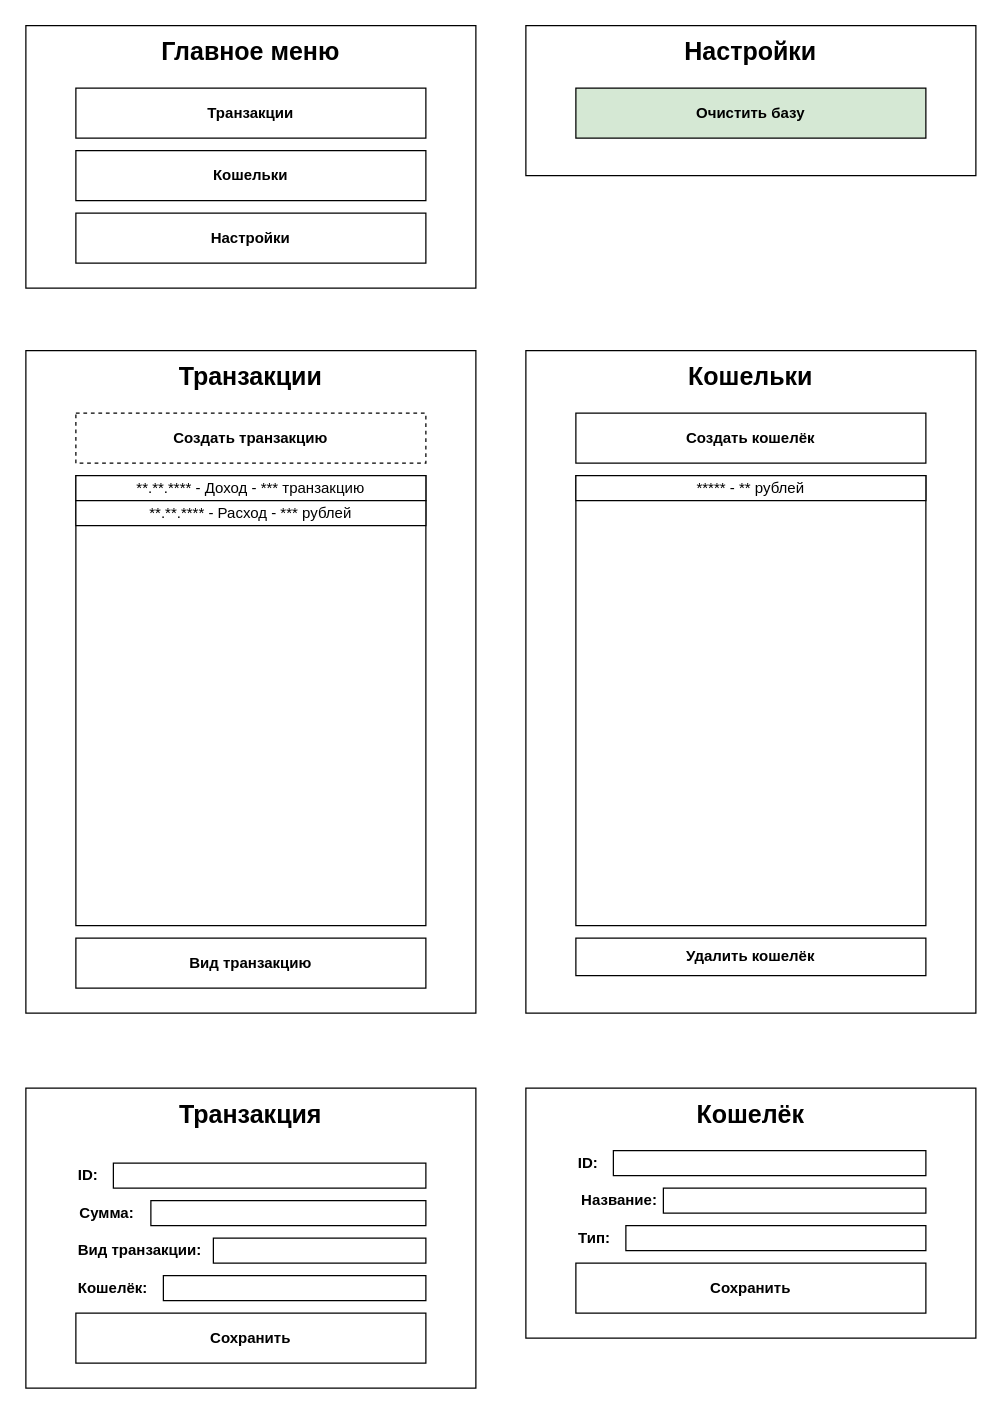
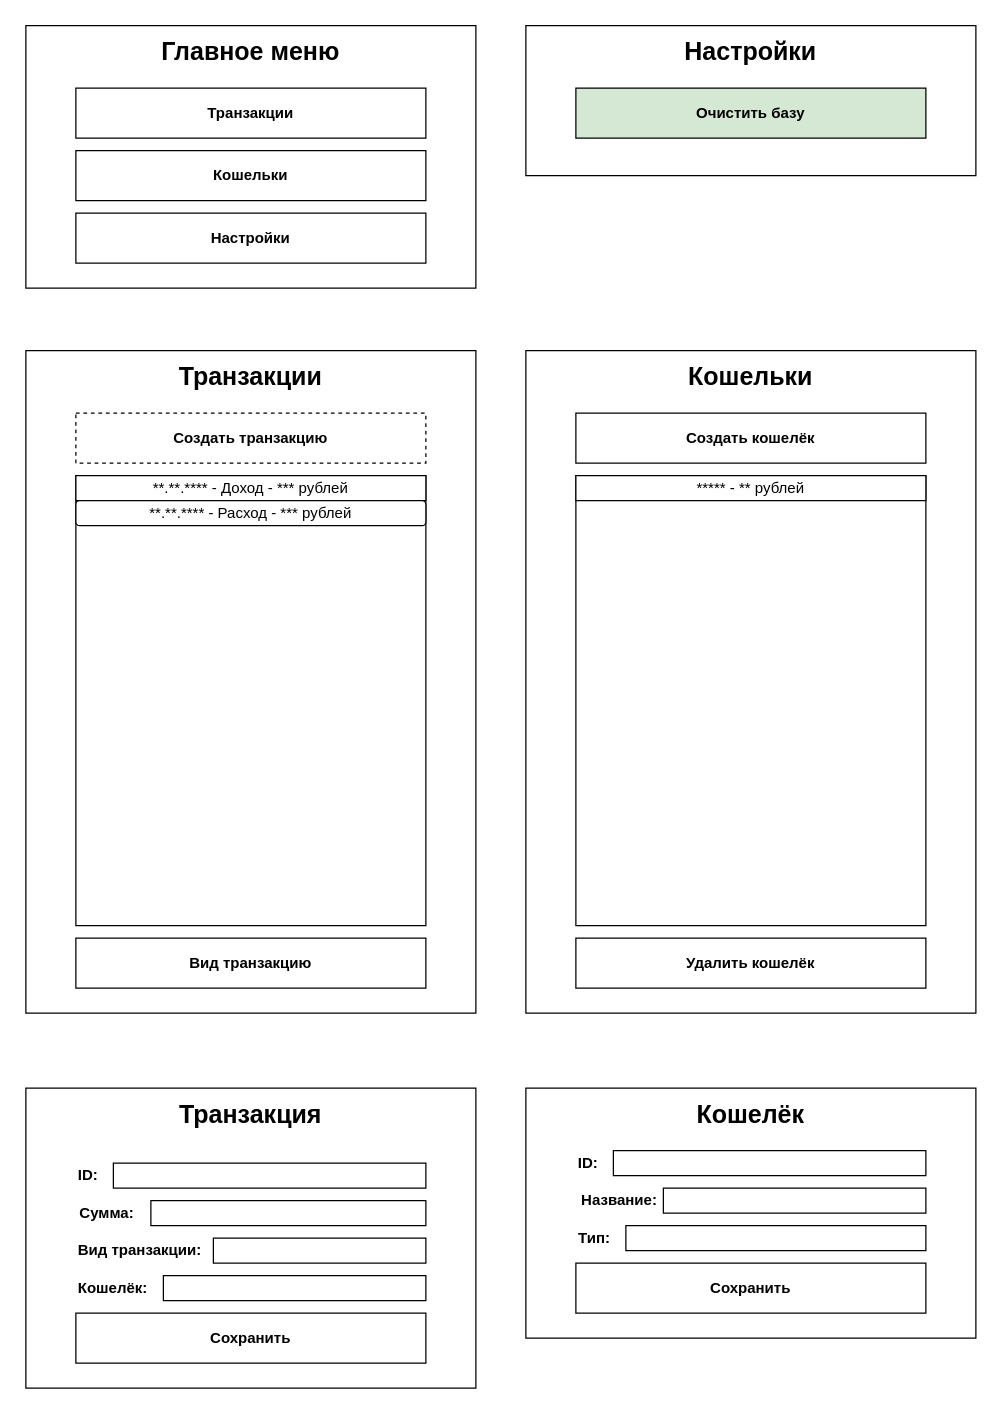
(251, 488) -> (251, 488)
(251, 513) -> (251, 513)
(751, 957) -> (751, 963)
